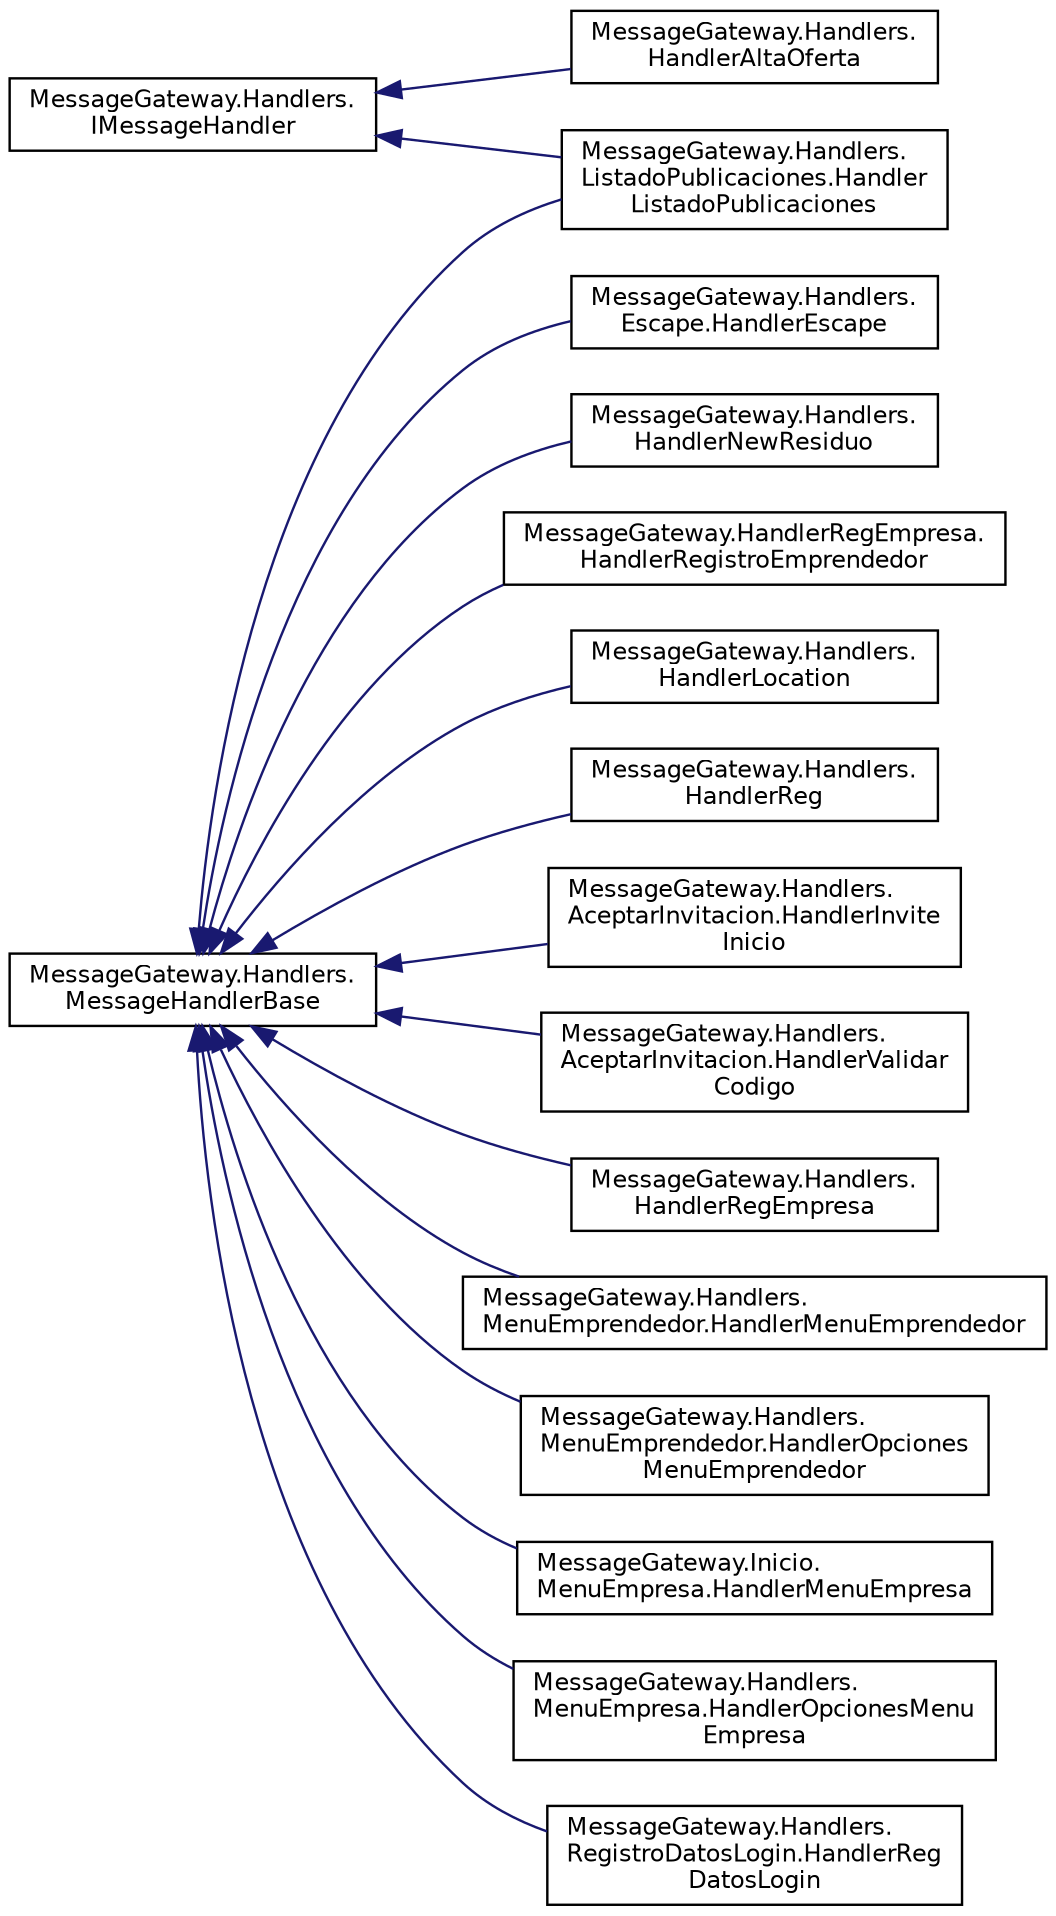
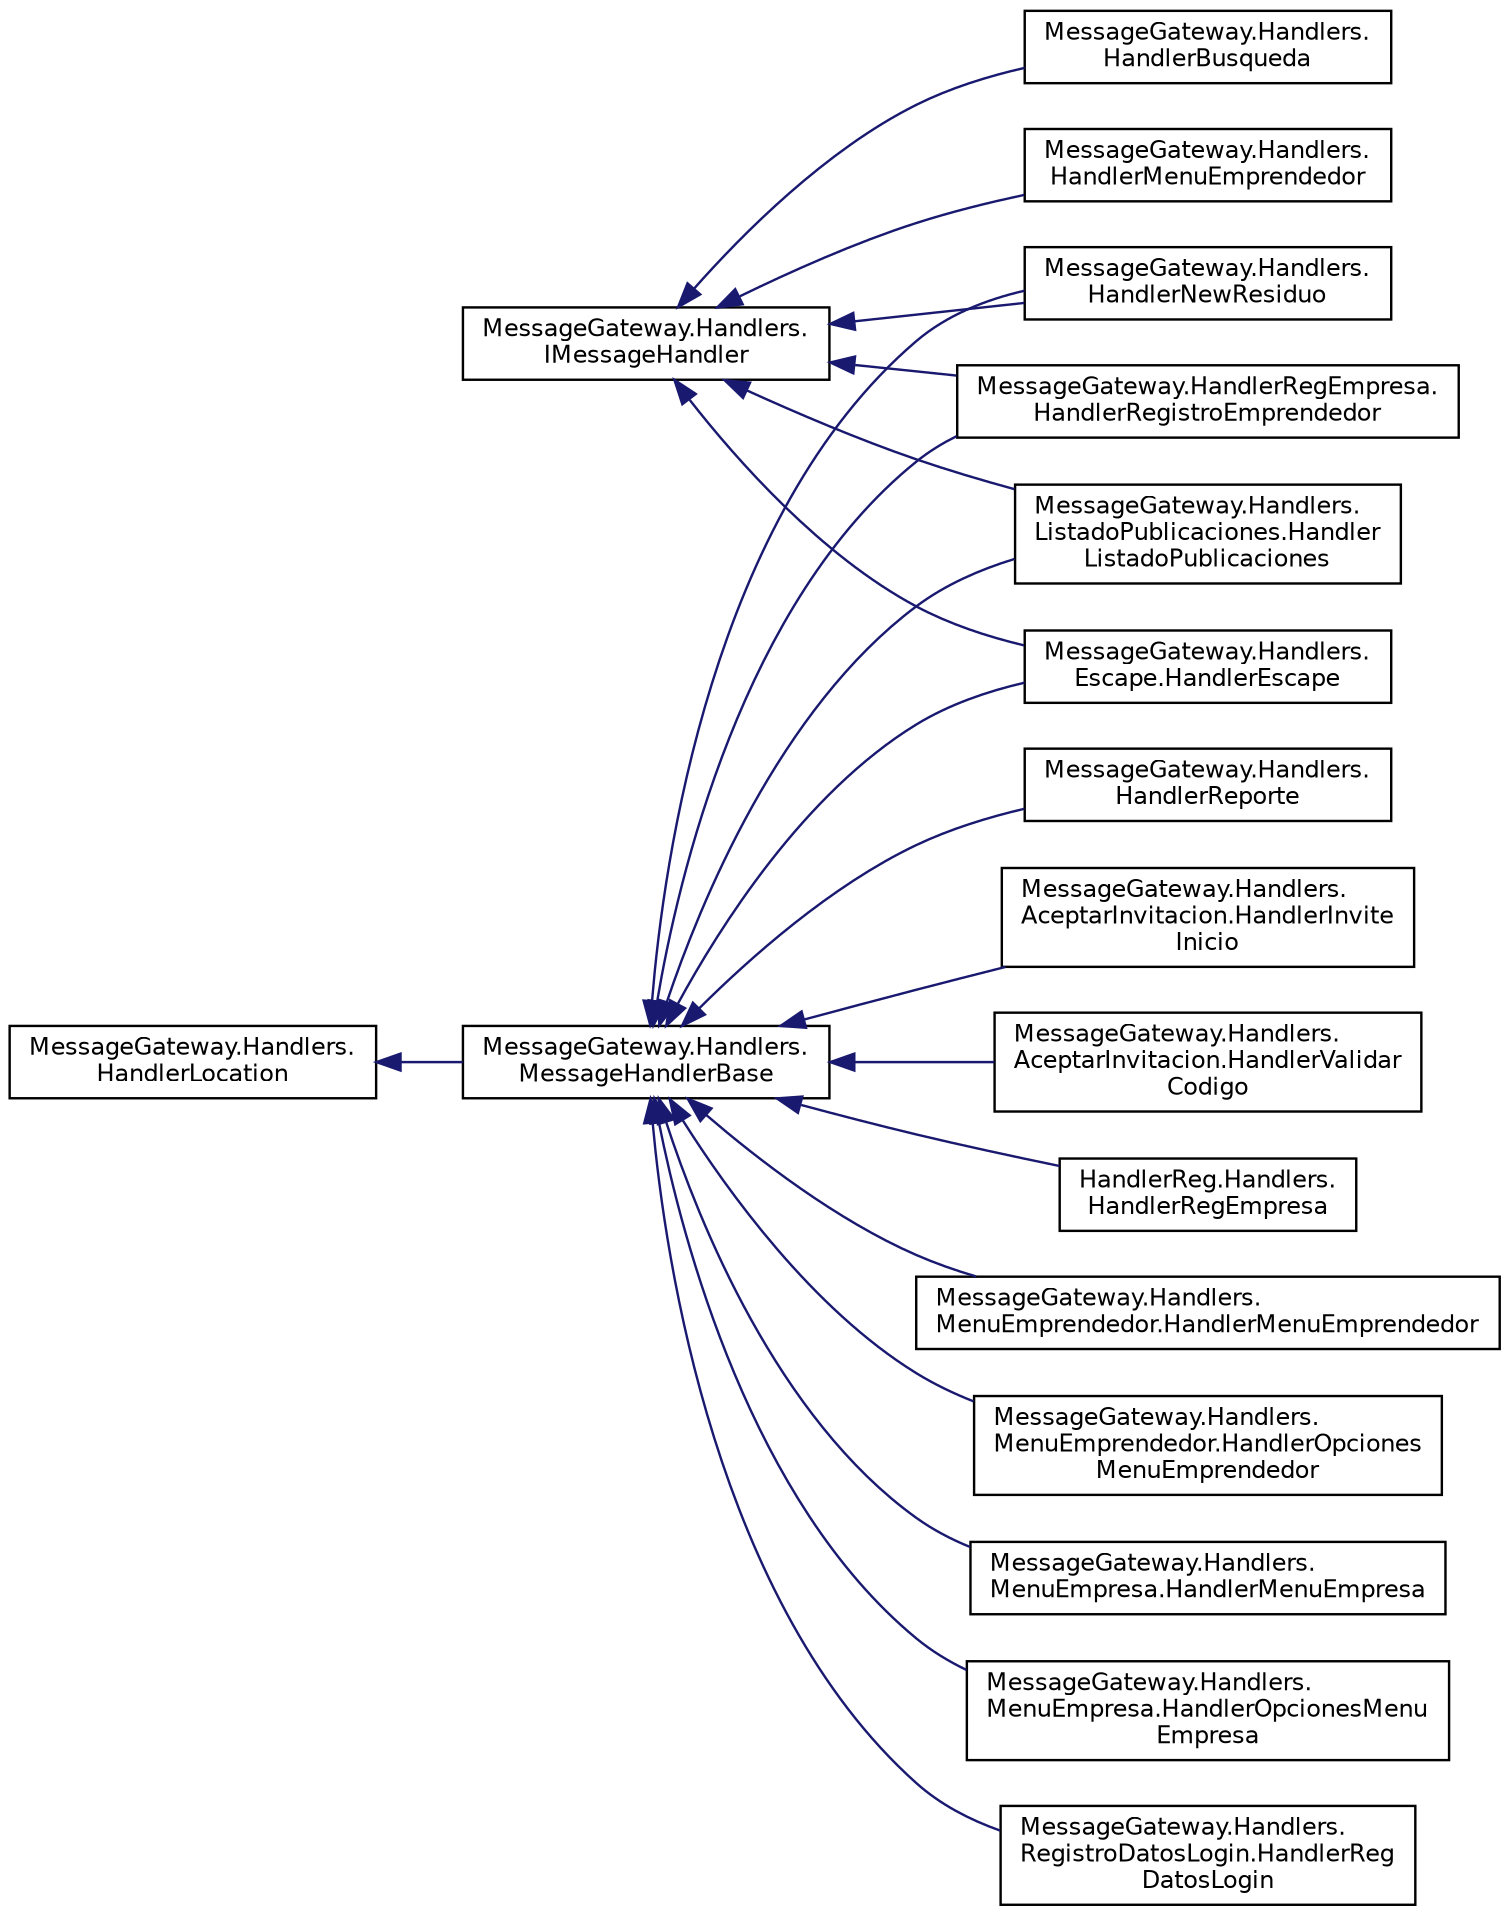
(755, 47) -> (1208, 165)
none -> (1208, 47)
none -> (927, 313)
none -> (908, 371)
none -> (820, 539)
(382, 780) -> (432, 1062)
(755, 785) -> (1208, 785)
(755, 1195) -> (1208, 1195)
(755, 1578) -> (1208, 1578)
